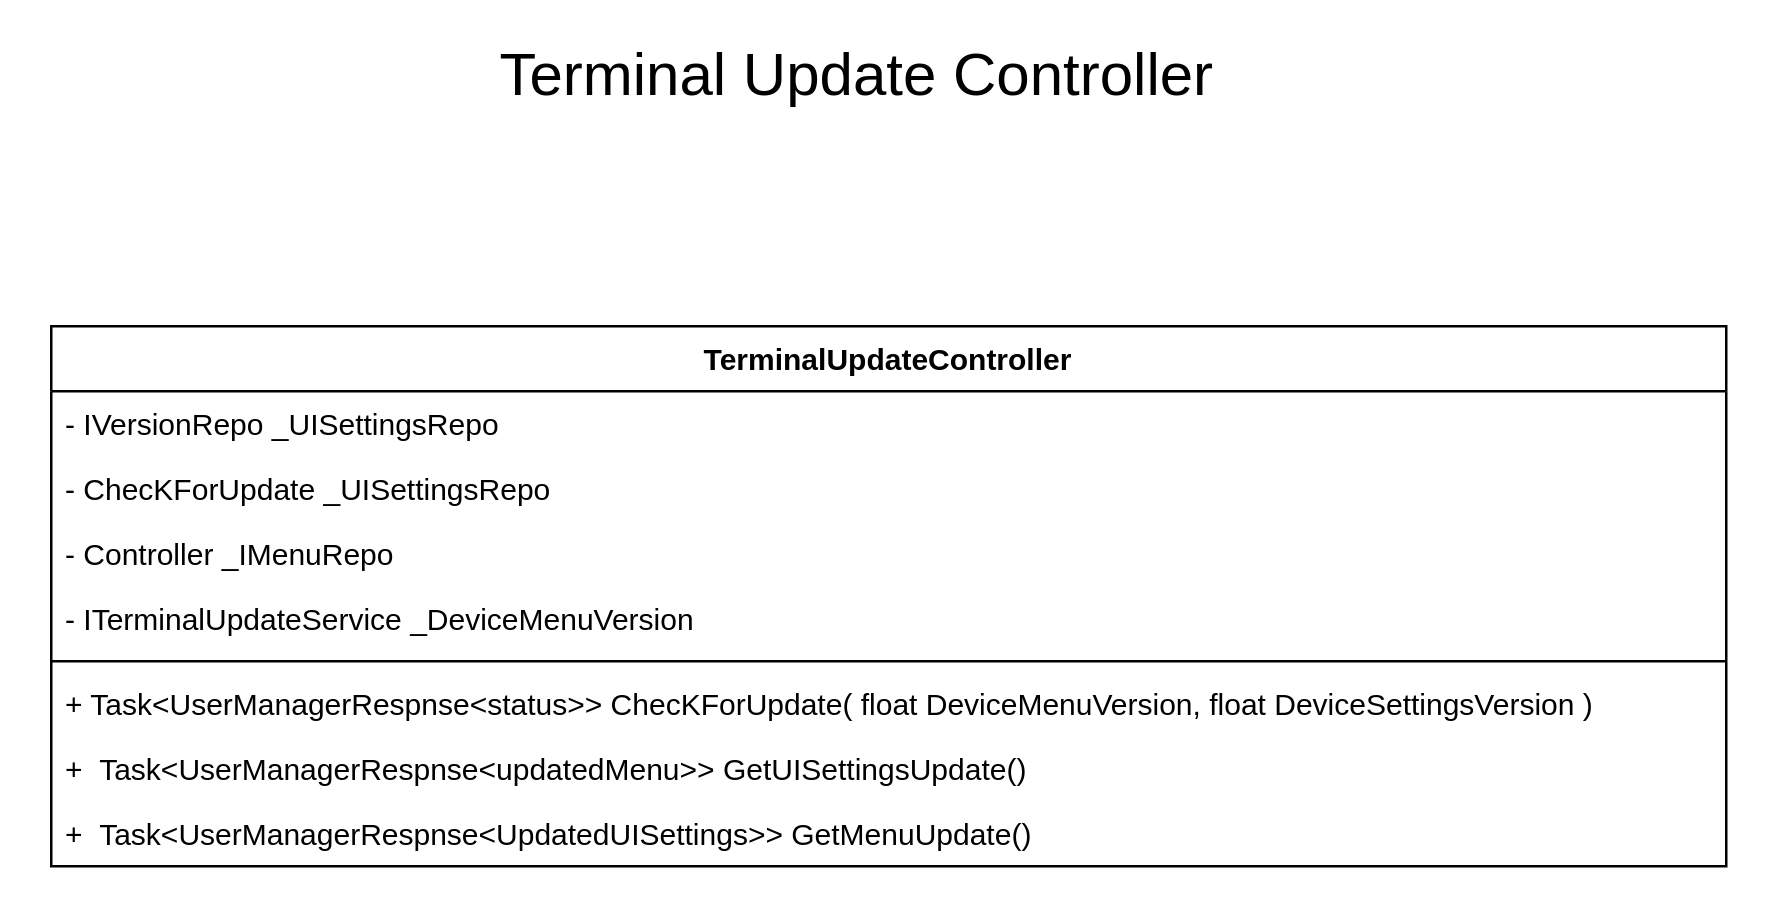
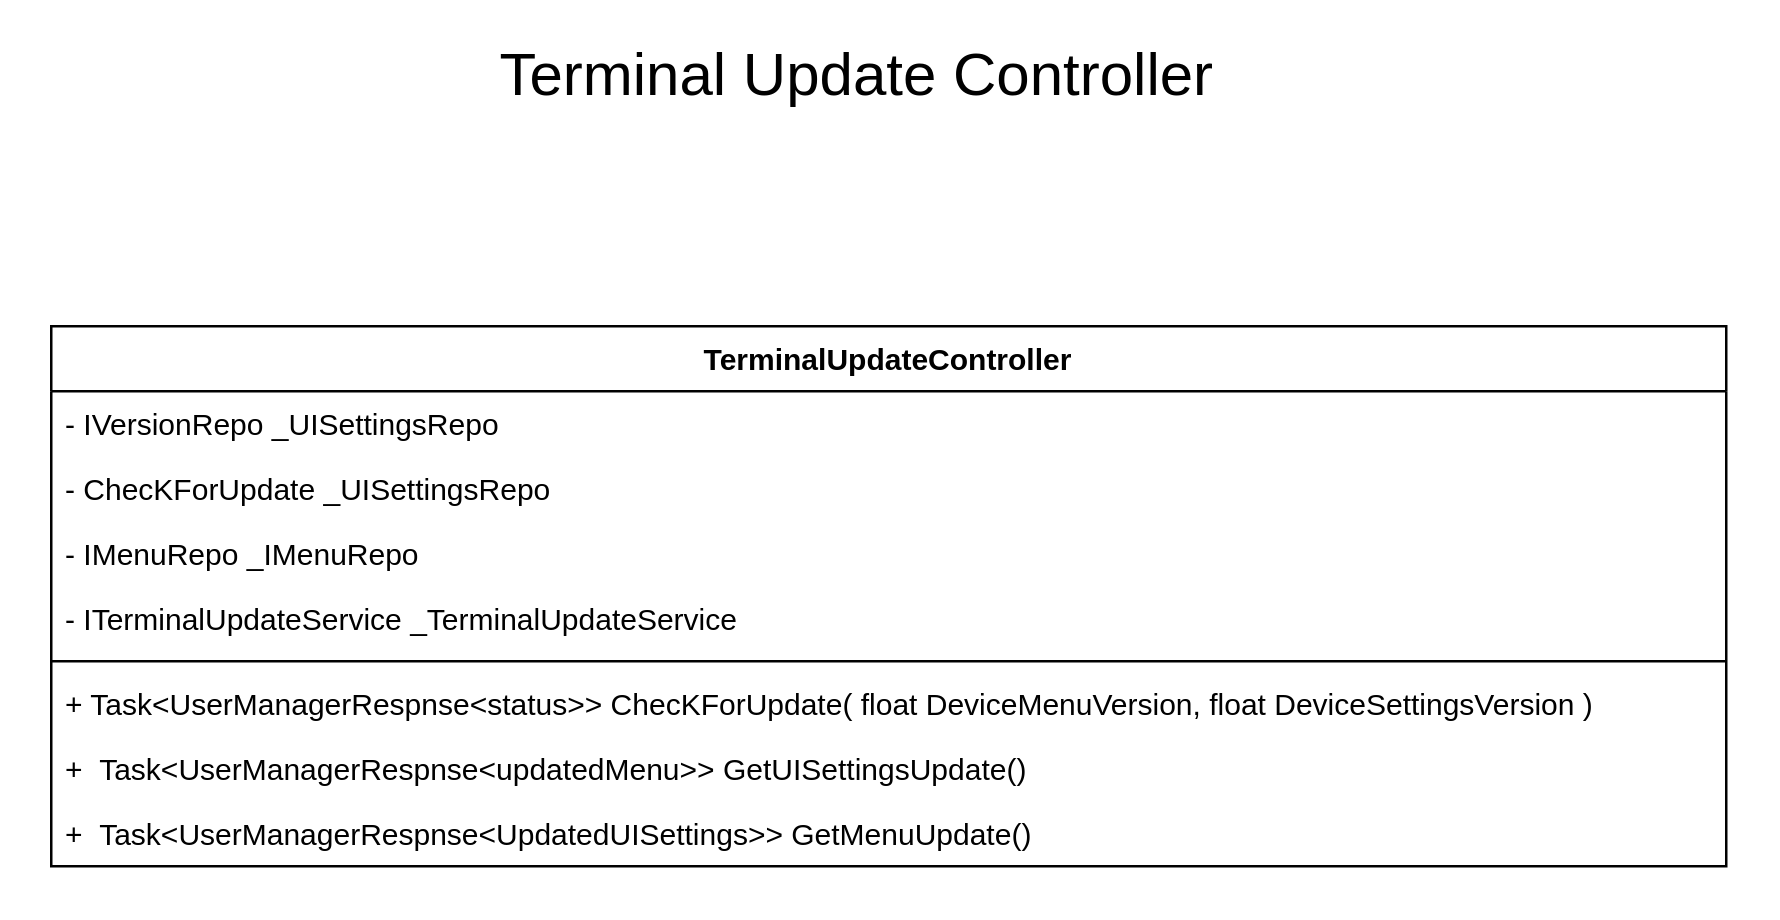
(243, 555) -> (242, 555)
(403, 620) -> (432, 620)
